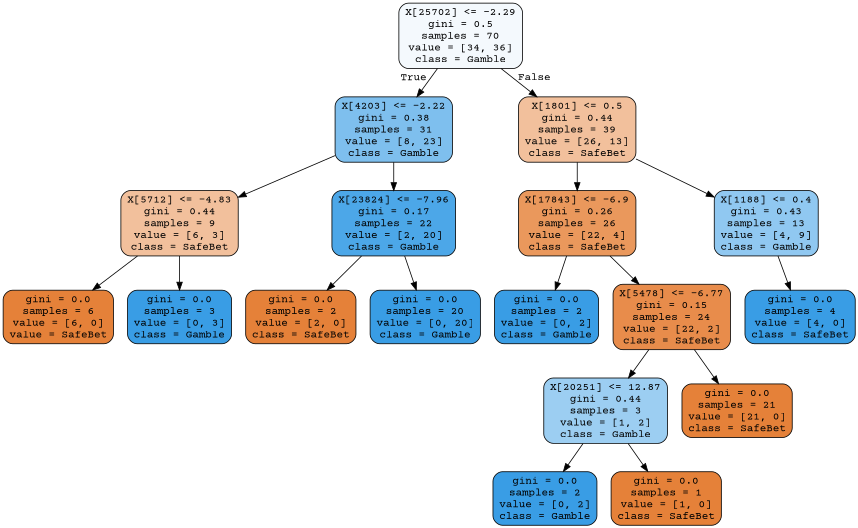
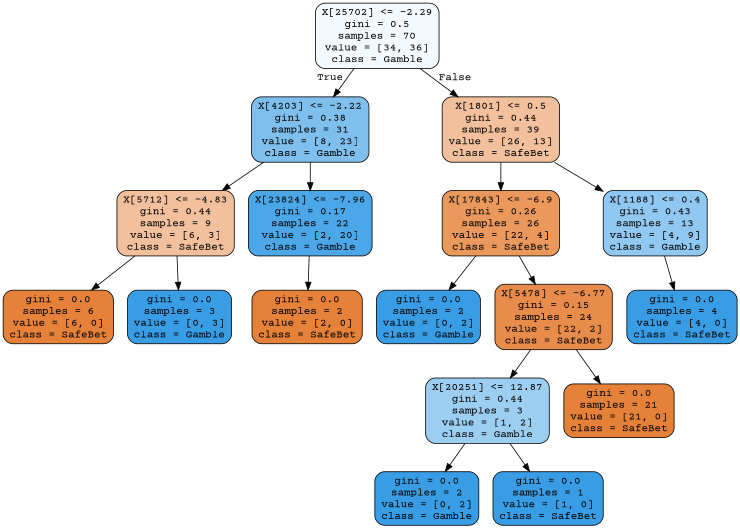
(58, 317) -> (58, 317)
(425, 317) -> none
(666, 498) -> (548, 498)
